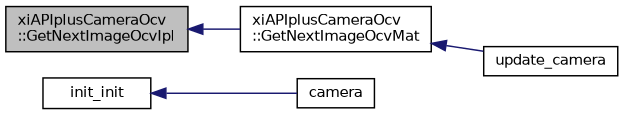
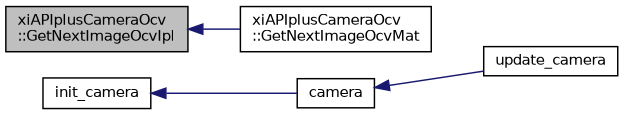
(465, 48) -> (436, 78)
(97, 93) -> (97, 93)
